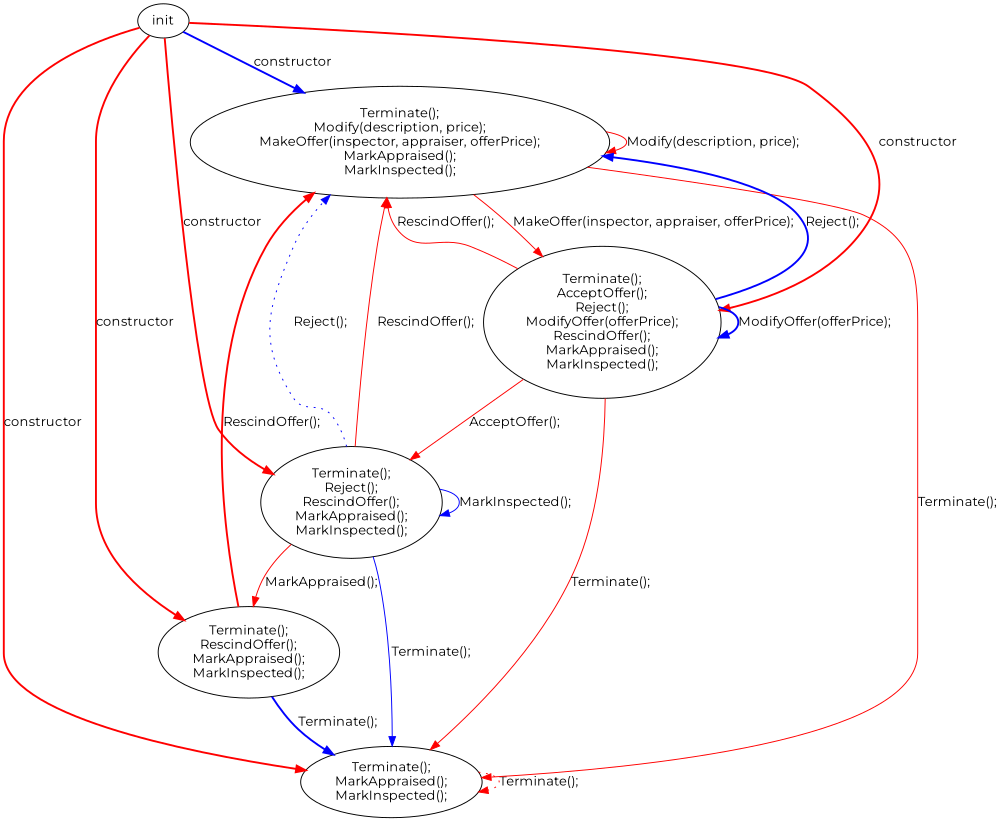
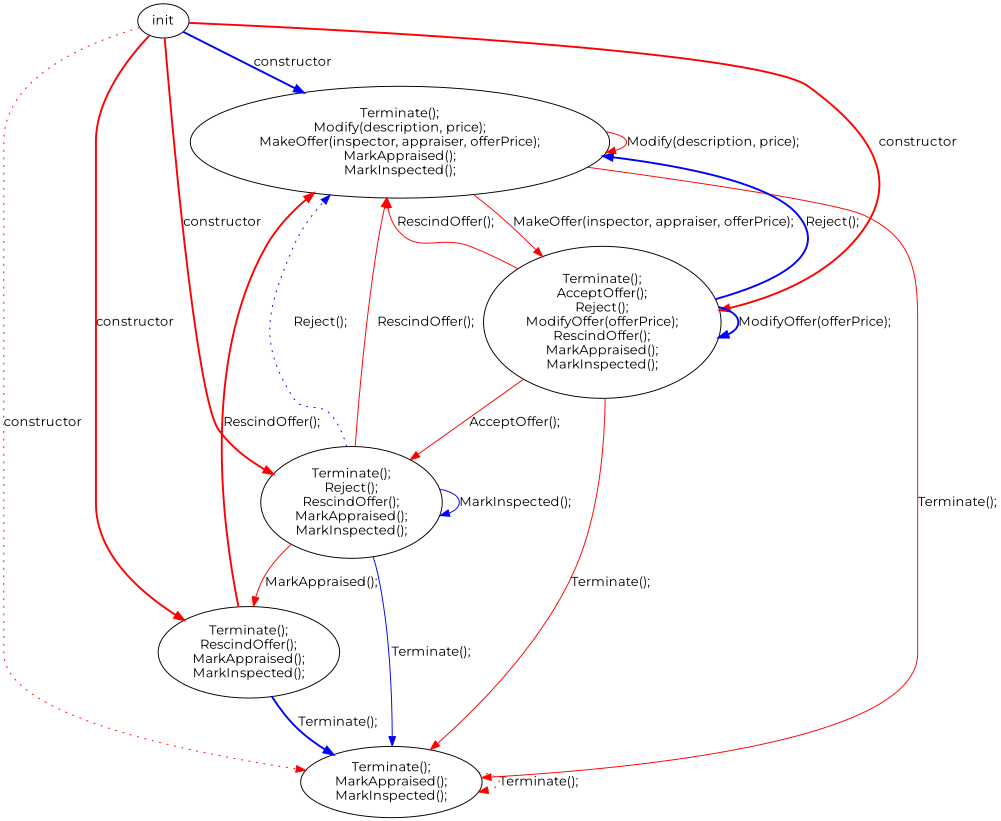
(4, 466) -> (4, 466)
